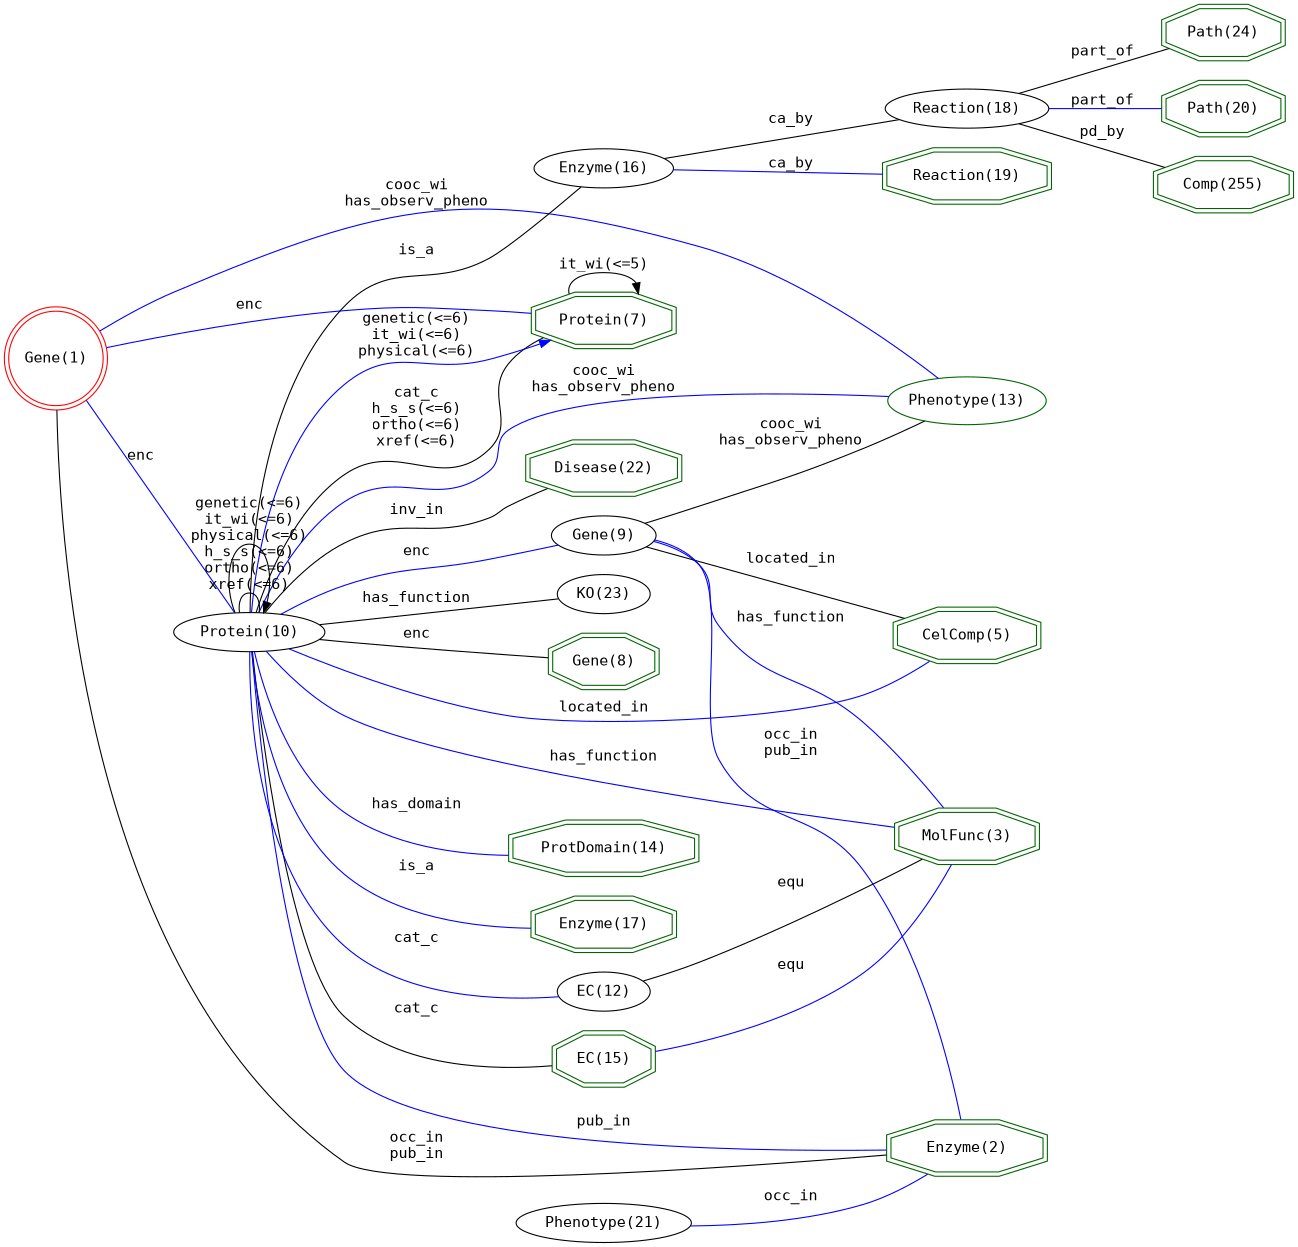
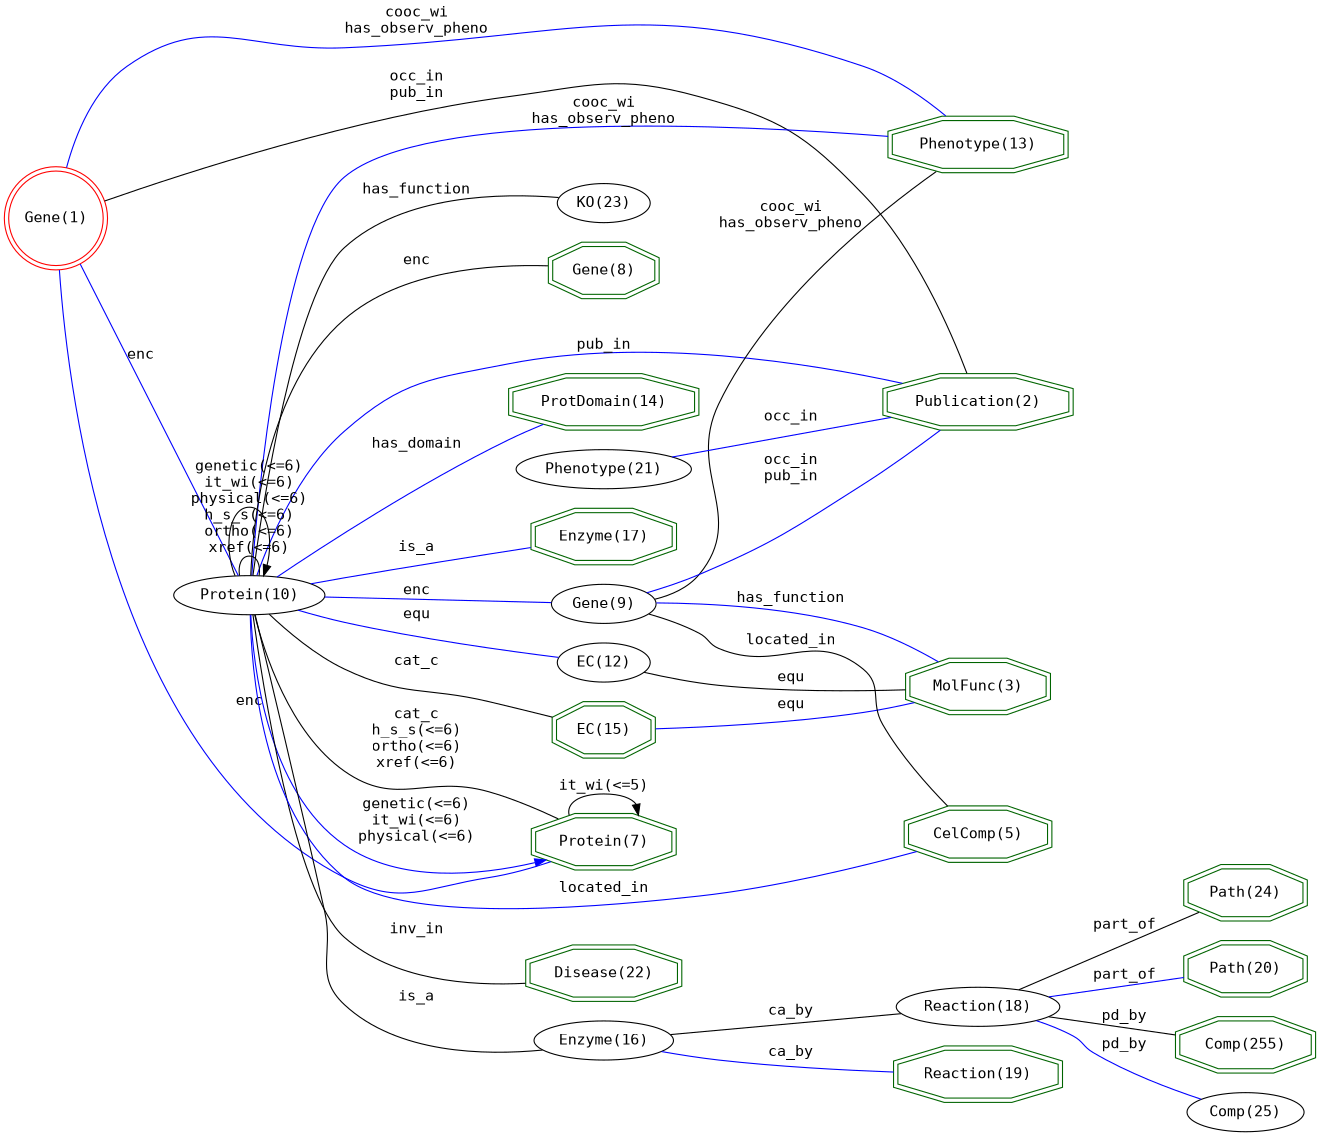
(967, 401) -> (978, 144)
(566, 775) -> none
(417, 938) -> (417, 614)
none -> (1246, 1112)
(967, 1148) -> (978, 402)
